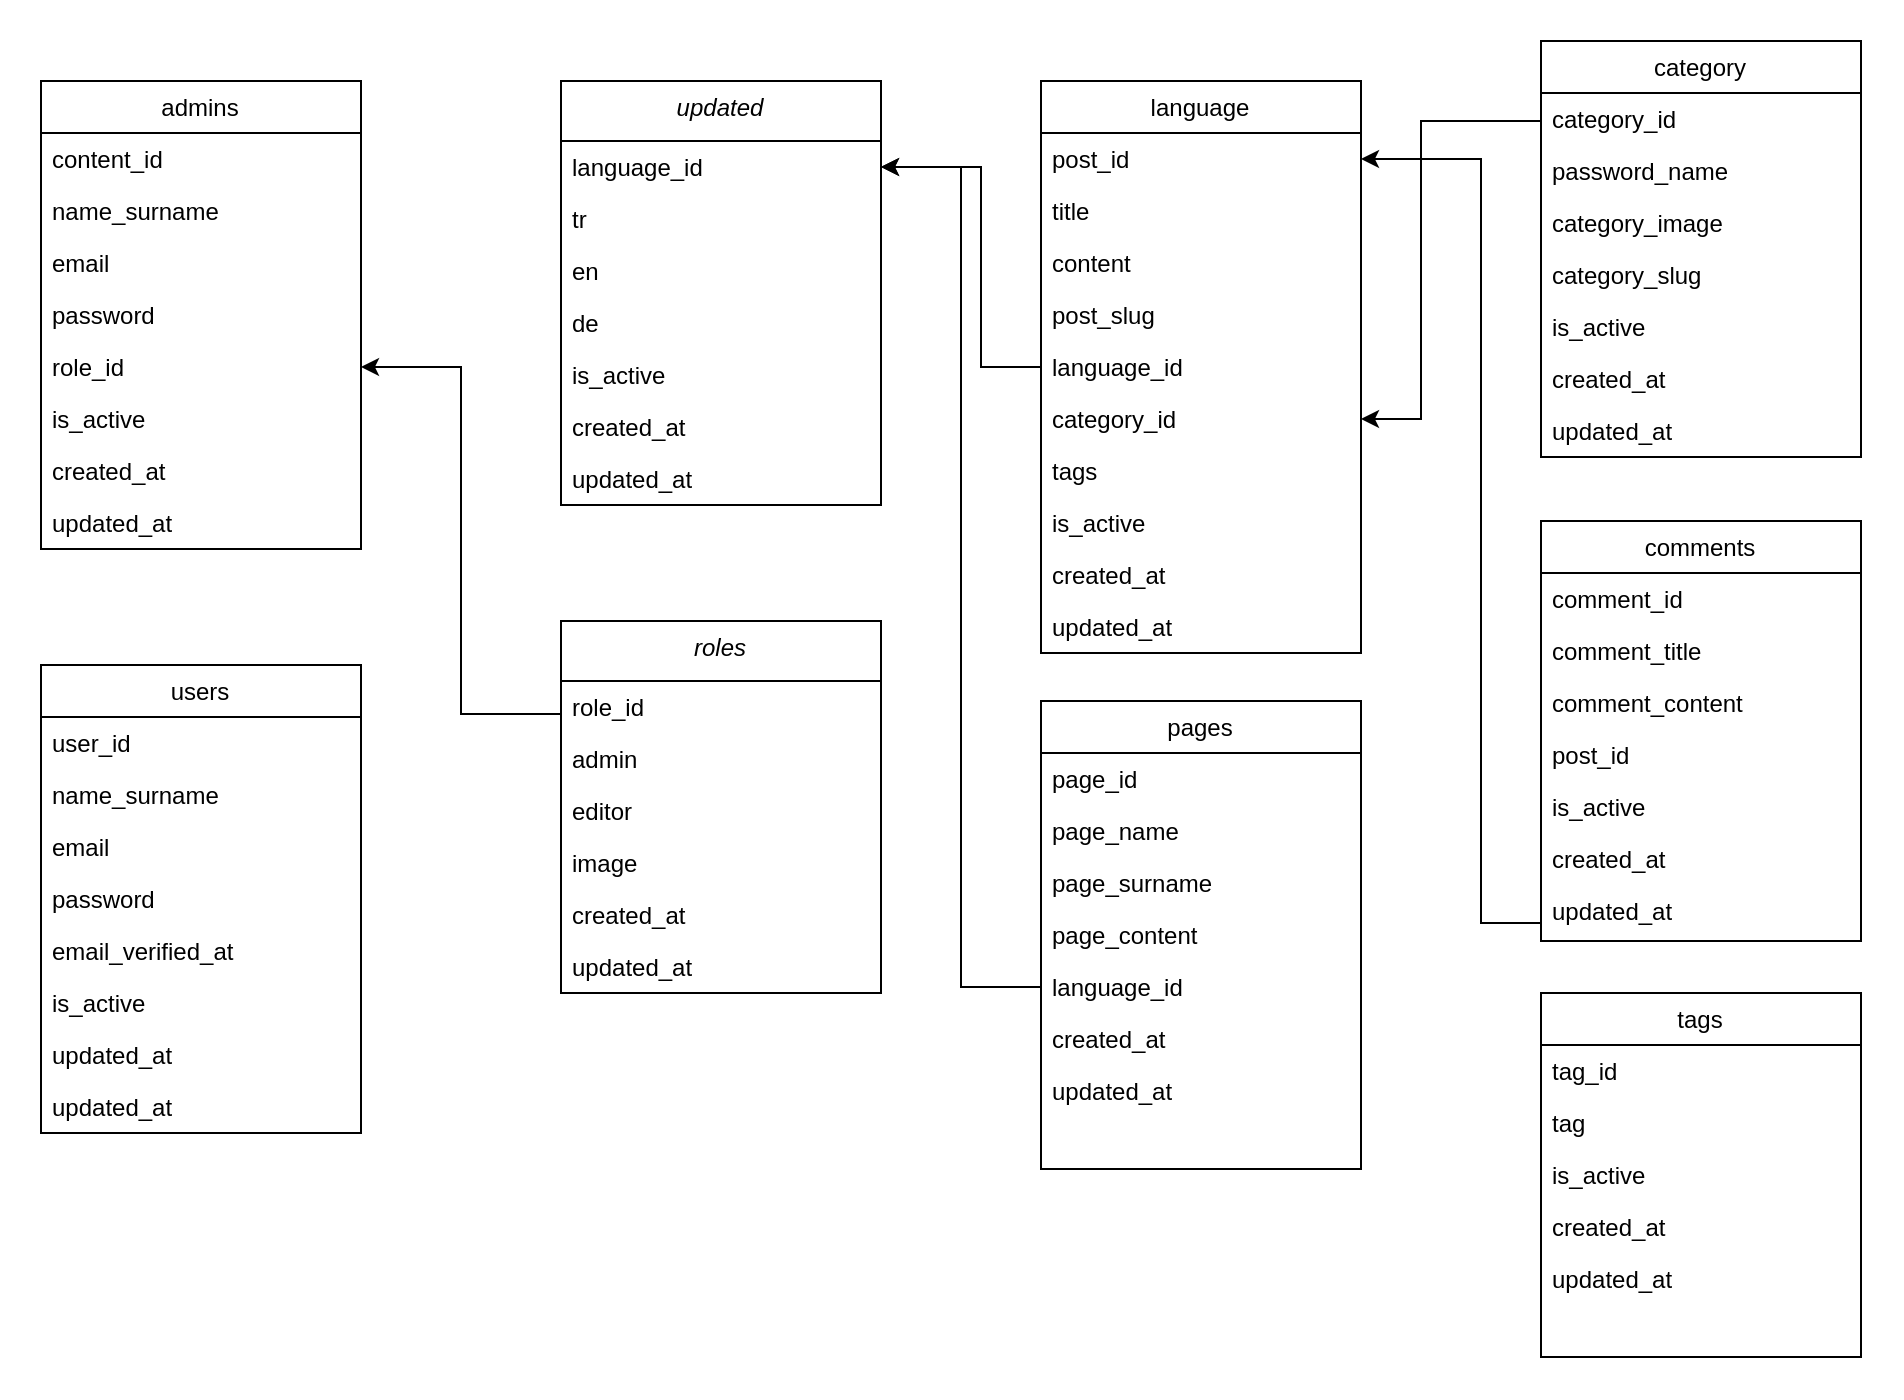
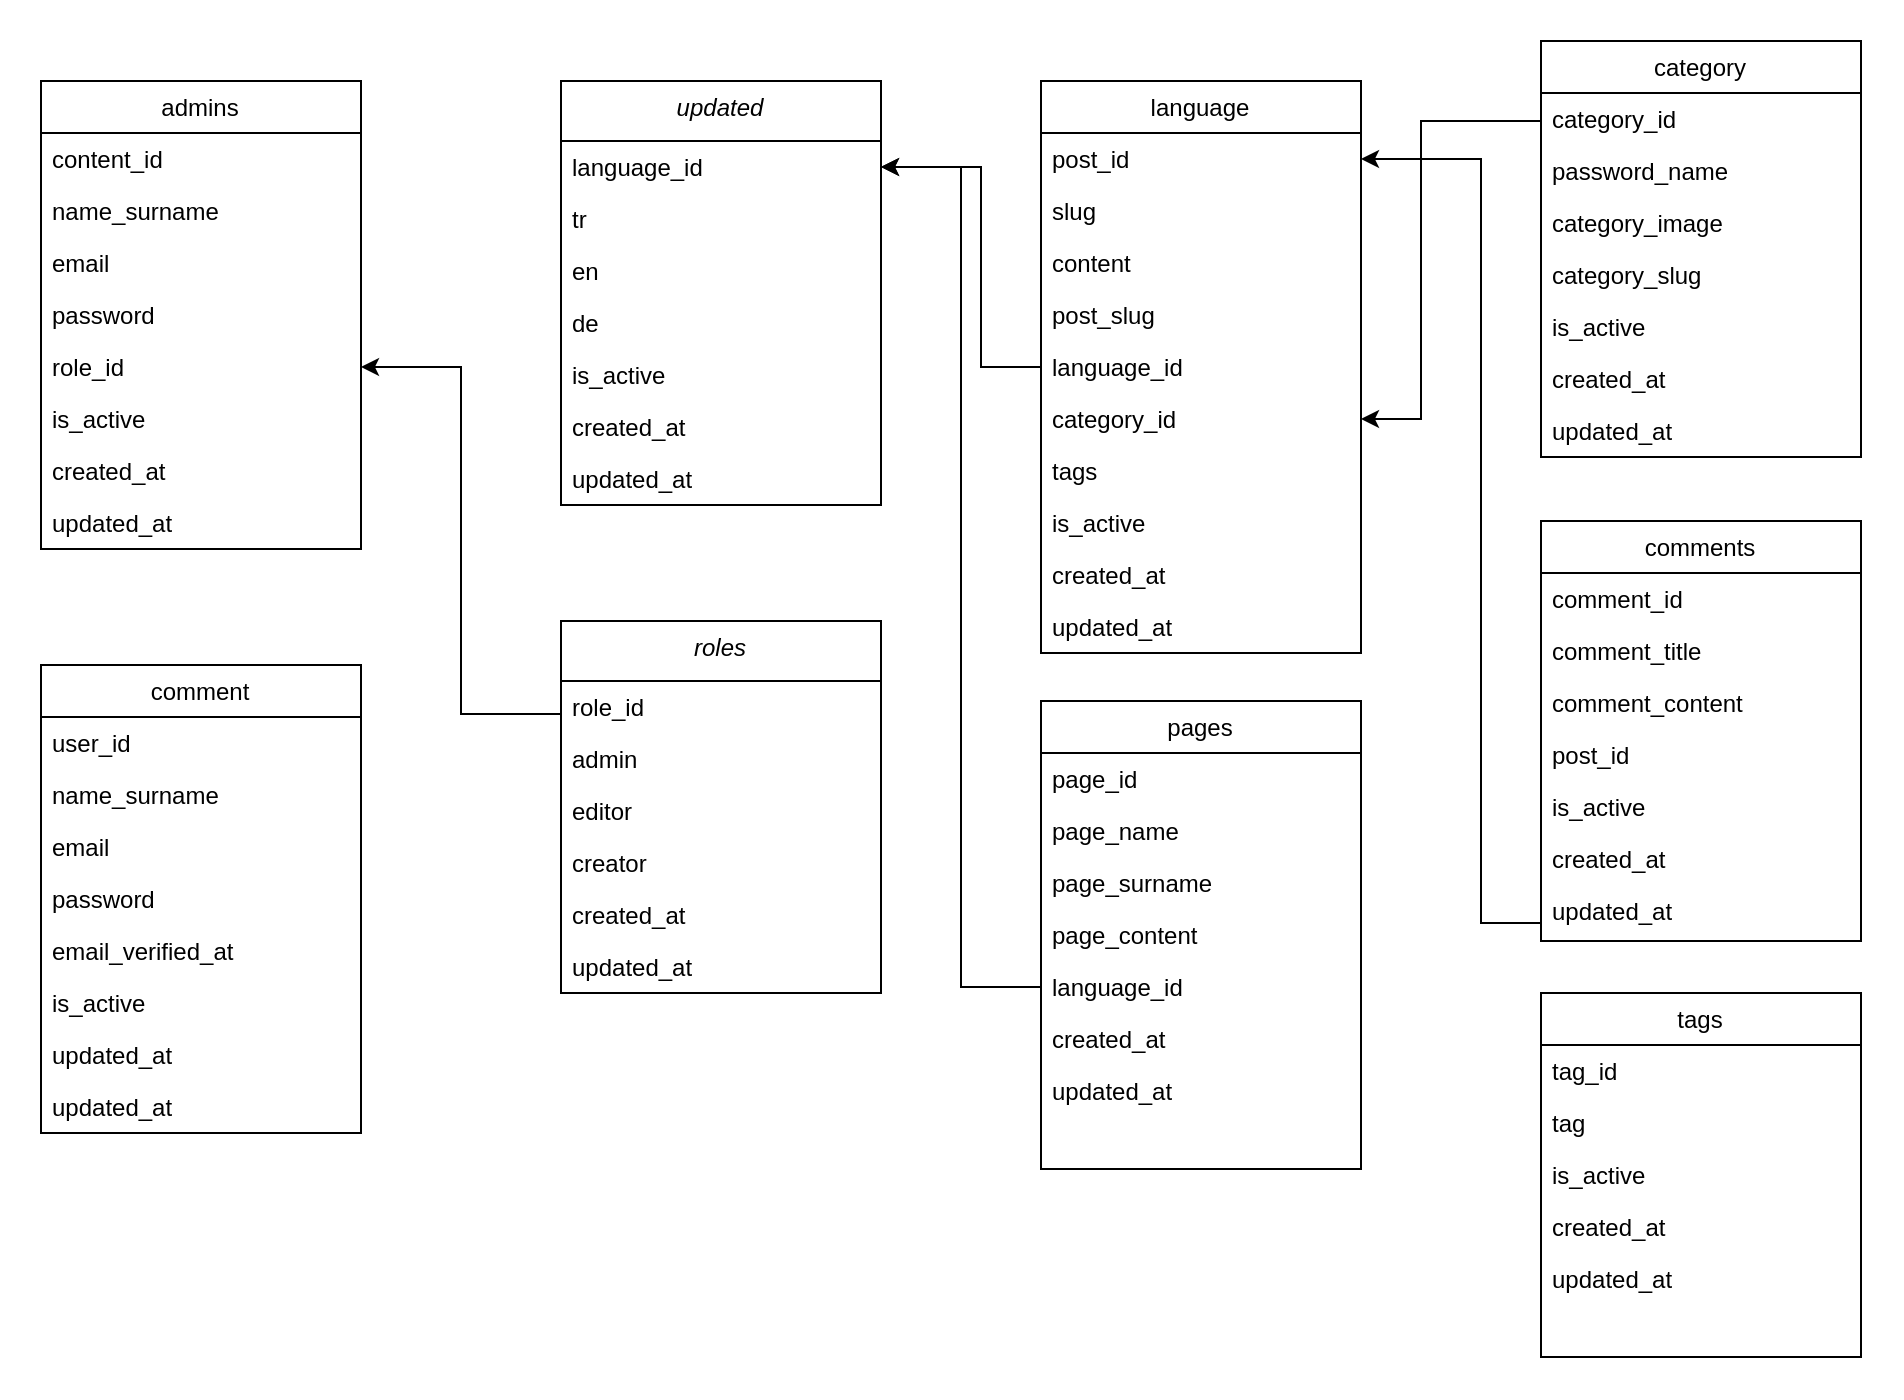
(1079, 212) -> (1076, 212)
(200, 692) -> (200, 692)
(602, 864) -> (619, 864)
